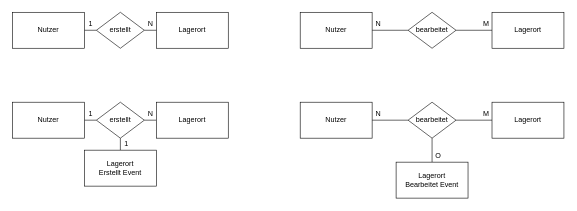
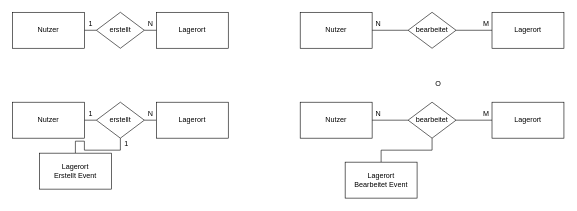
(438, 156) -> (438, 84)
(120, 168) -> (75, 171)
(432, 180) -> (381, 180)
